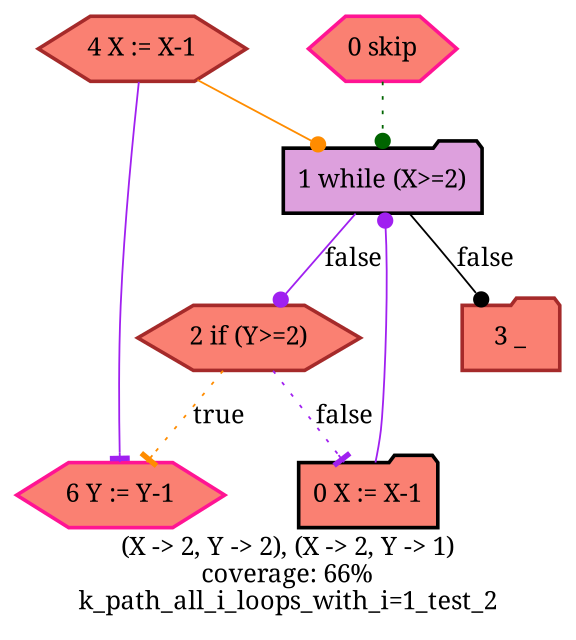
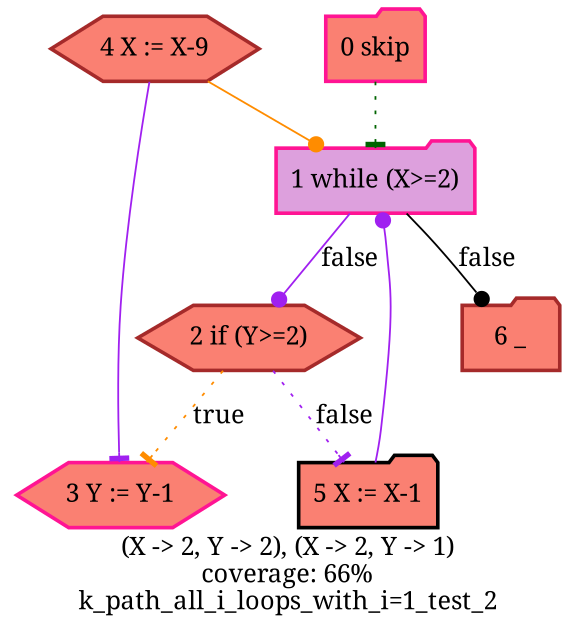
(142, 49) -> (155, 49)
(383, 49) -> (375, 49)
(383, 108) -> (375, 110)
(383, 181) -> (375, 181)
(511, 338) -> (511, 338)
(121, 495) -> (121, 495)
(368, 495) -> (368, 495)
